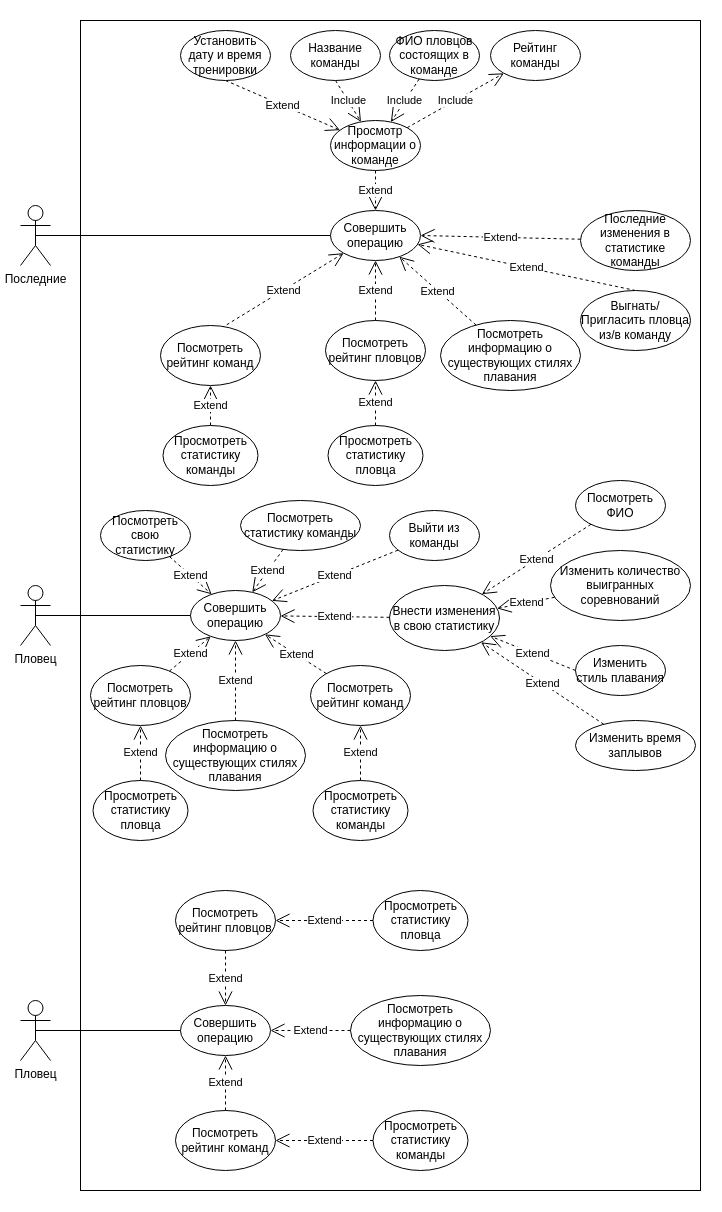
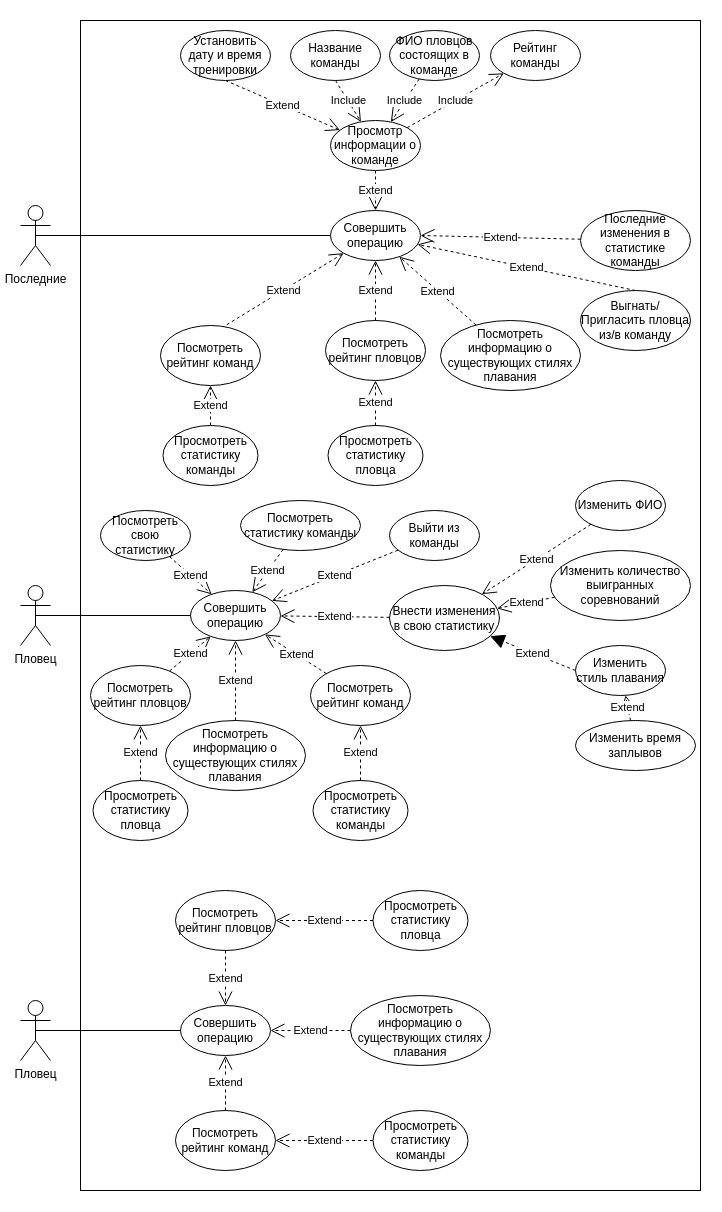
(621, 506) -> (621, 506)
(499, 640) -> (504, 642)
(544, 684) -> (628, 710)
